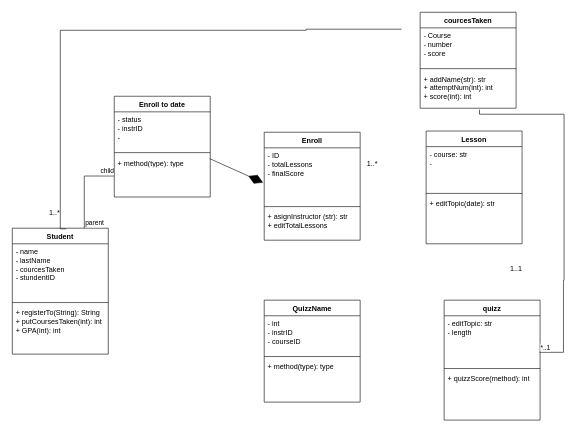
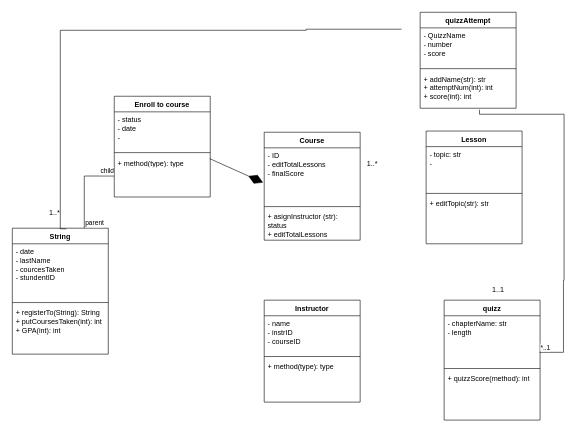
(468, 21) -> (468, 21)
(439, 45) -> (444, 45)
(162, 105) -> (162, 105)
(134, 129) -> (133, 129)
(312, 141) -> (312, 141)
(453, 160) -> (450, 160)
(294, 165) -> (301, 165)
(470, 204) -> (468, 204)
(313, 226) -> (313, 226)
(60, 237) -> (60, 237)
(43, 265) -> (43, 265)
(516, 269) -> (498, 290)
(312, 309) -> (312, 309)
(475, 329) -> (481, 329)
(287, 333) -> (287, 333)
